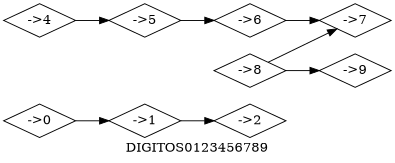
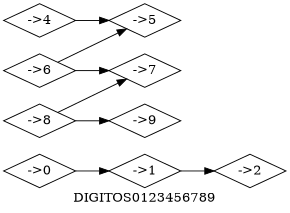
(193, 20) -> (88, 48)
